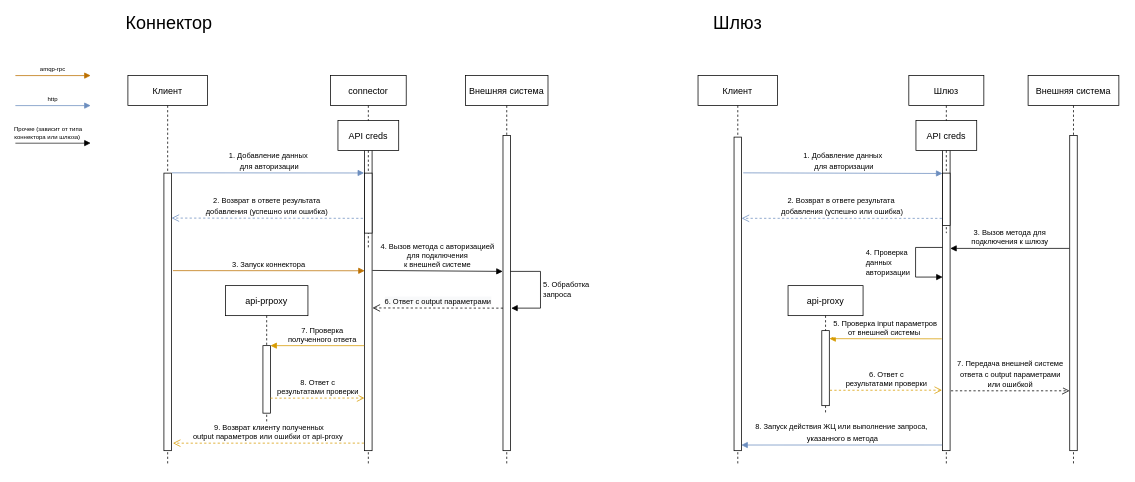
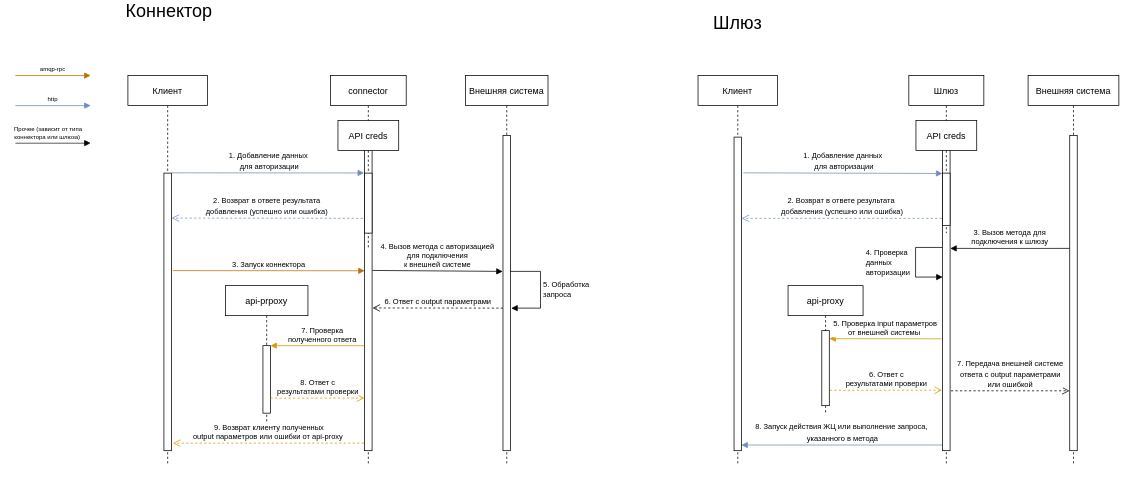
(169, 23) -> (169, 12)
